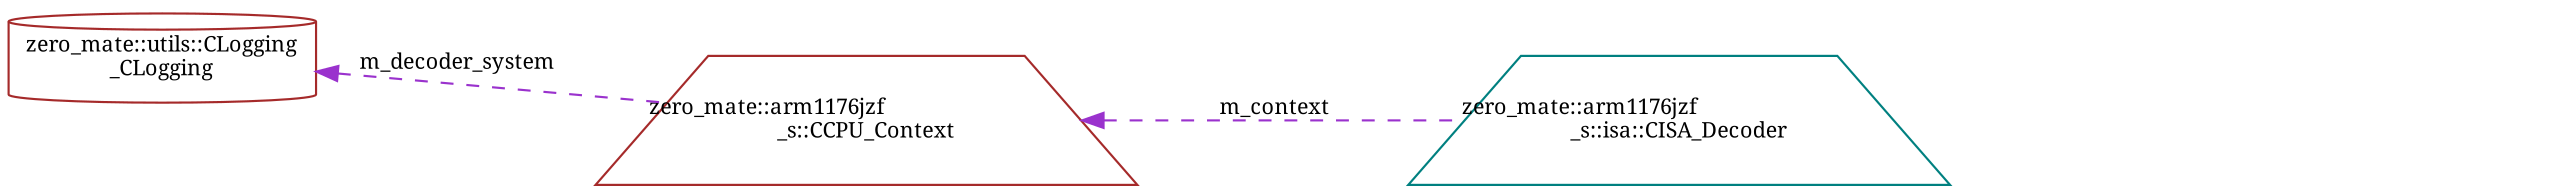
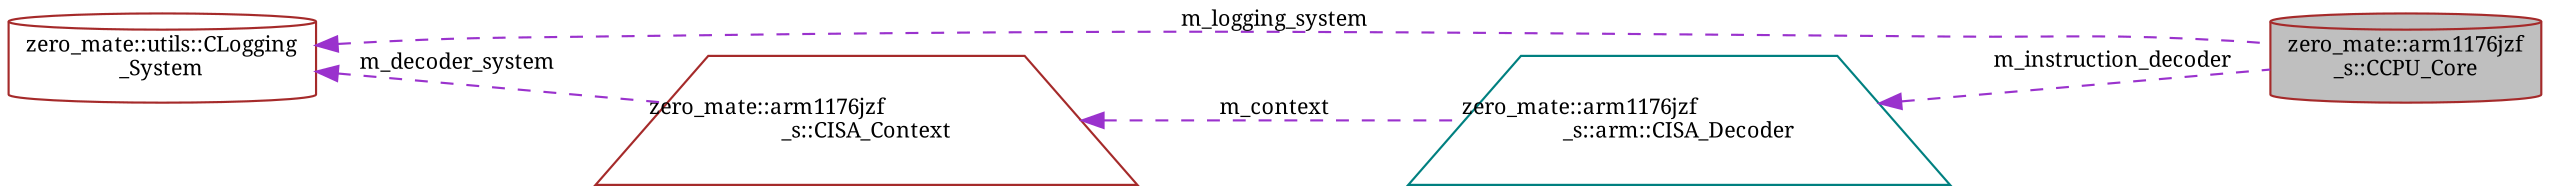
(162, 58) -> (162, 58)
none -> (2406, 58)
(866, 120) -> (866, 120)
(1679, 120) -> (1679, 120)
